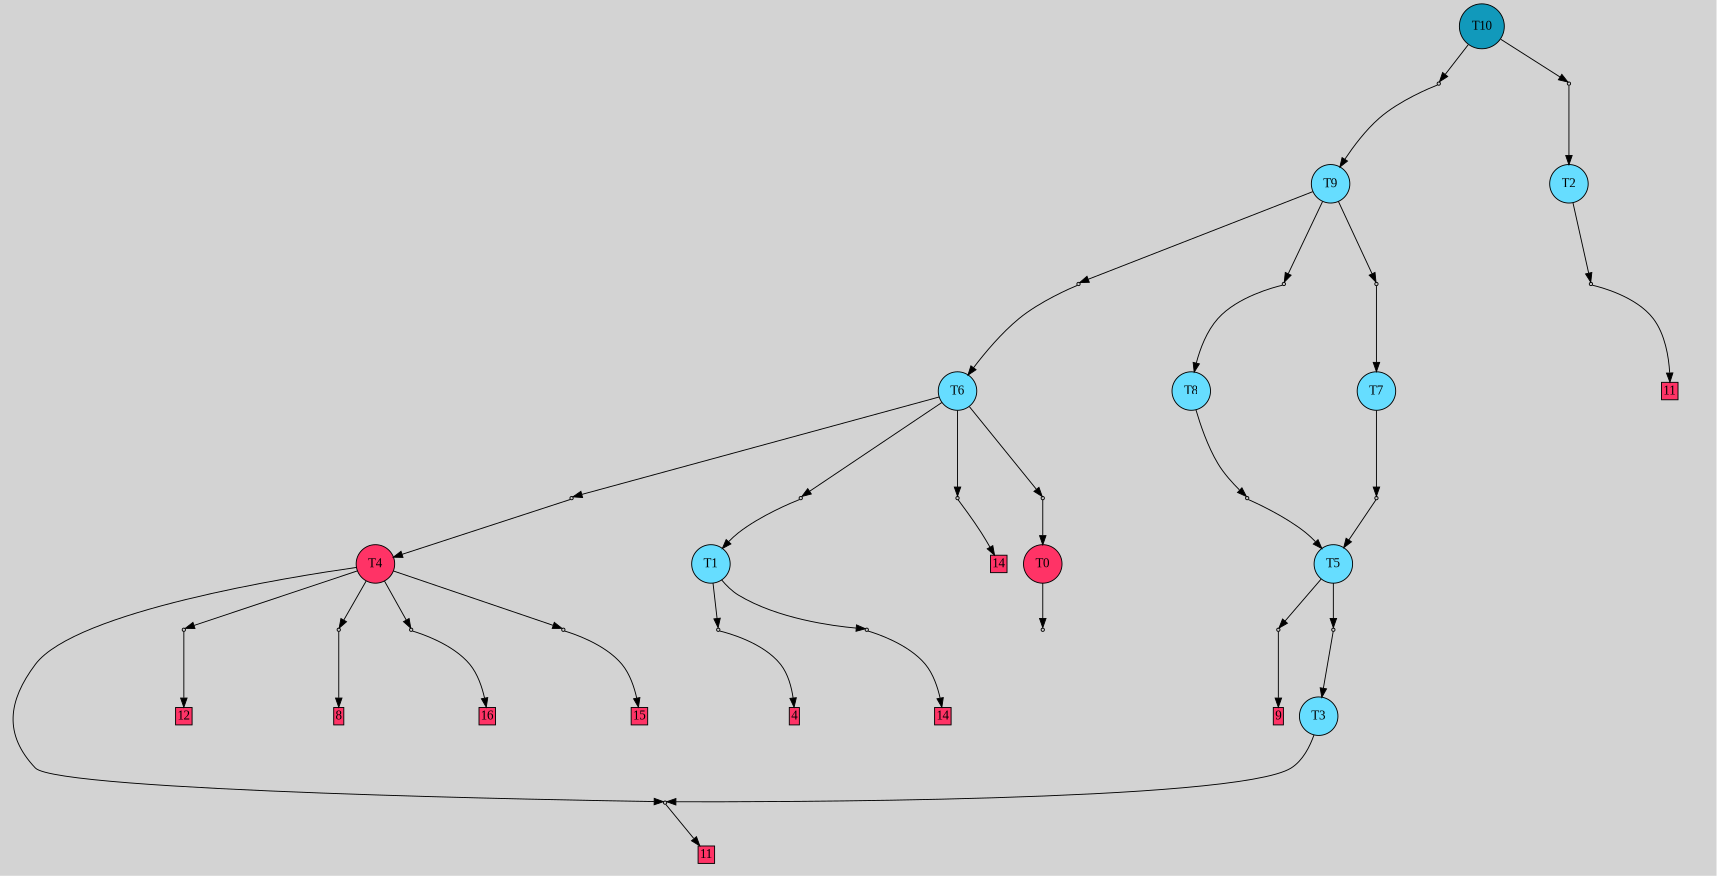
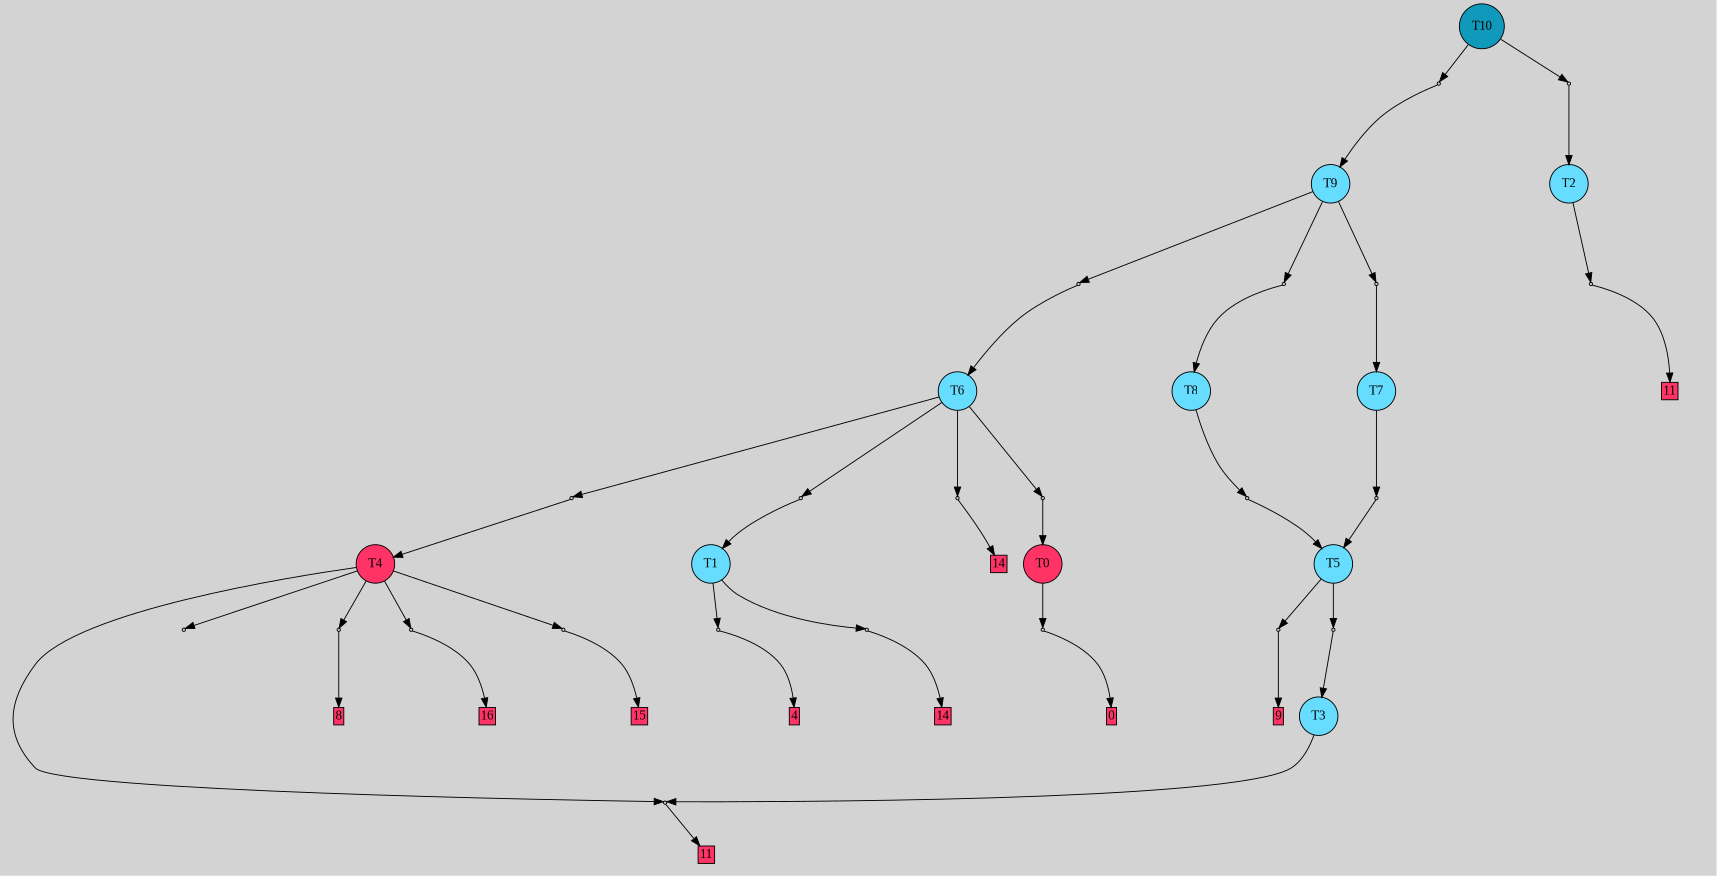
(184, 716) -> none
none -> (1112, 716)
